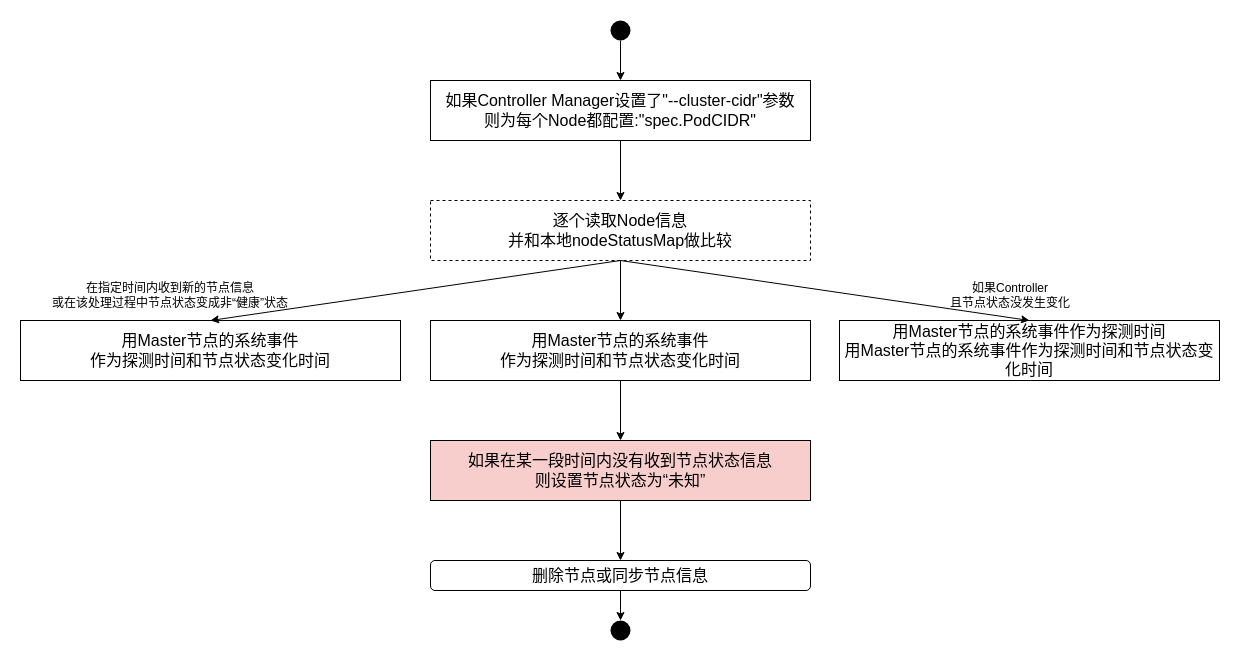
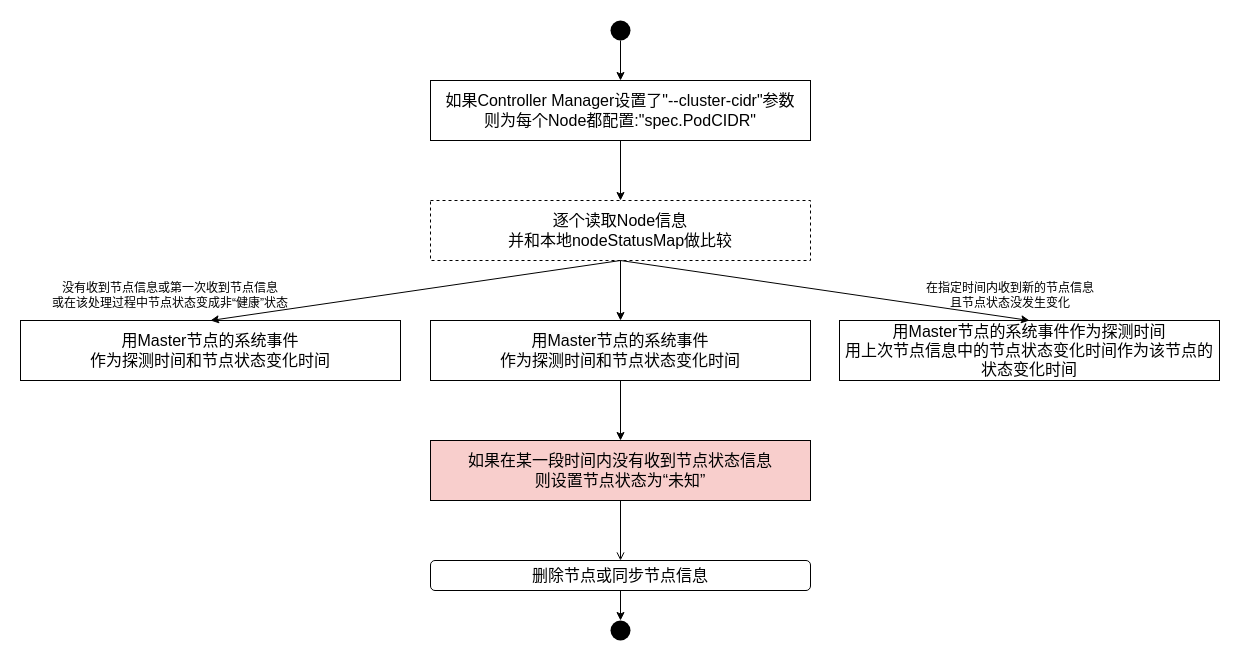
(171, 296) -> (171, 296)
(1011, 296) -> (1011, 296)
(1030, 351) -> (1030, 351)
(621, 552) -> (621, 554)
